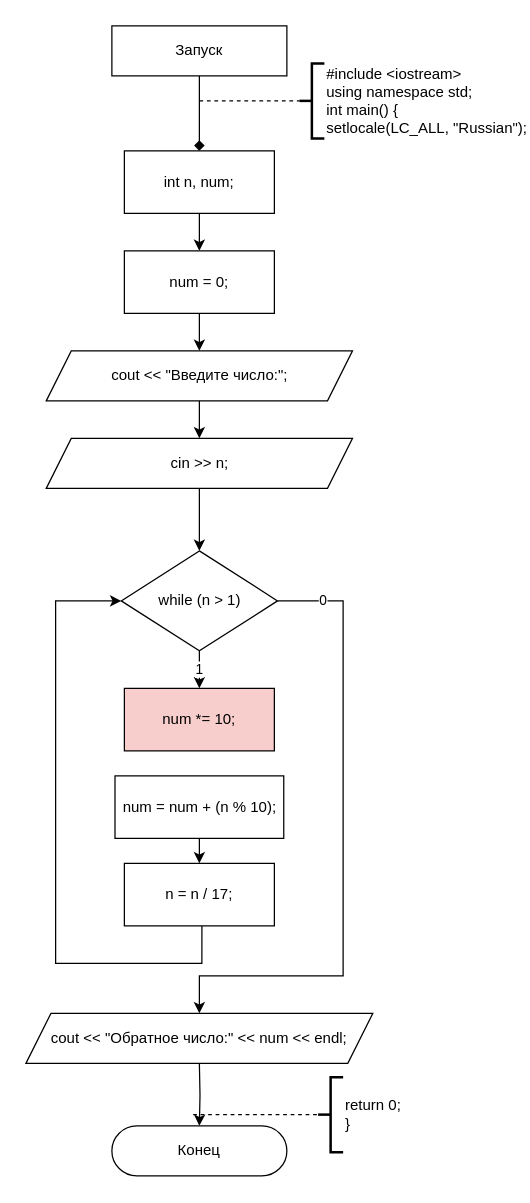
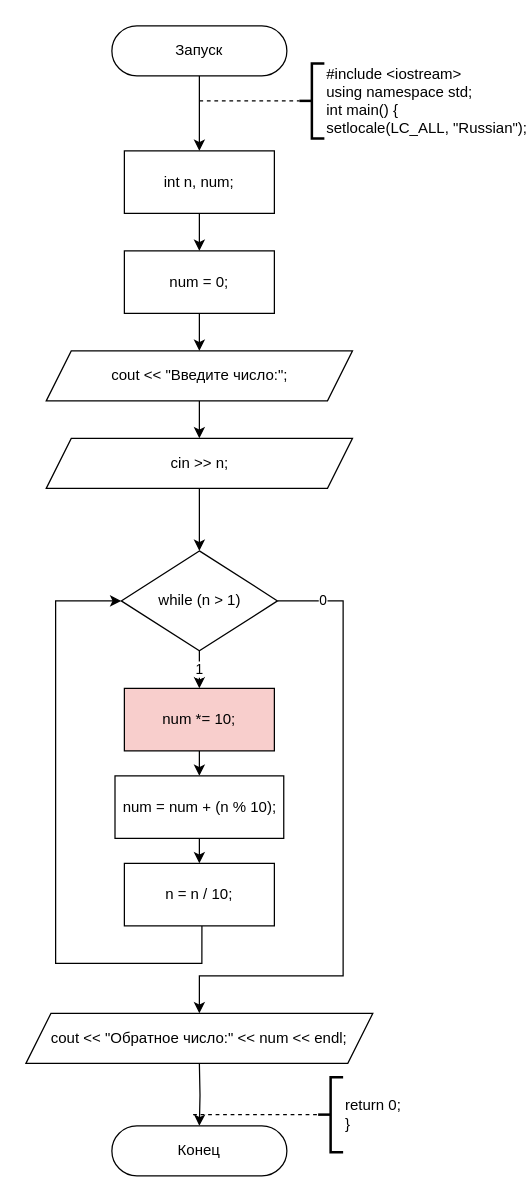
(199, 51) -> (199, 51)
(199, 140) -> (199, 141)
none -> (199, 759)
(199, 894) -> (199, 894)
